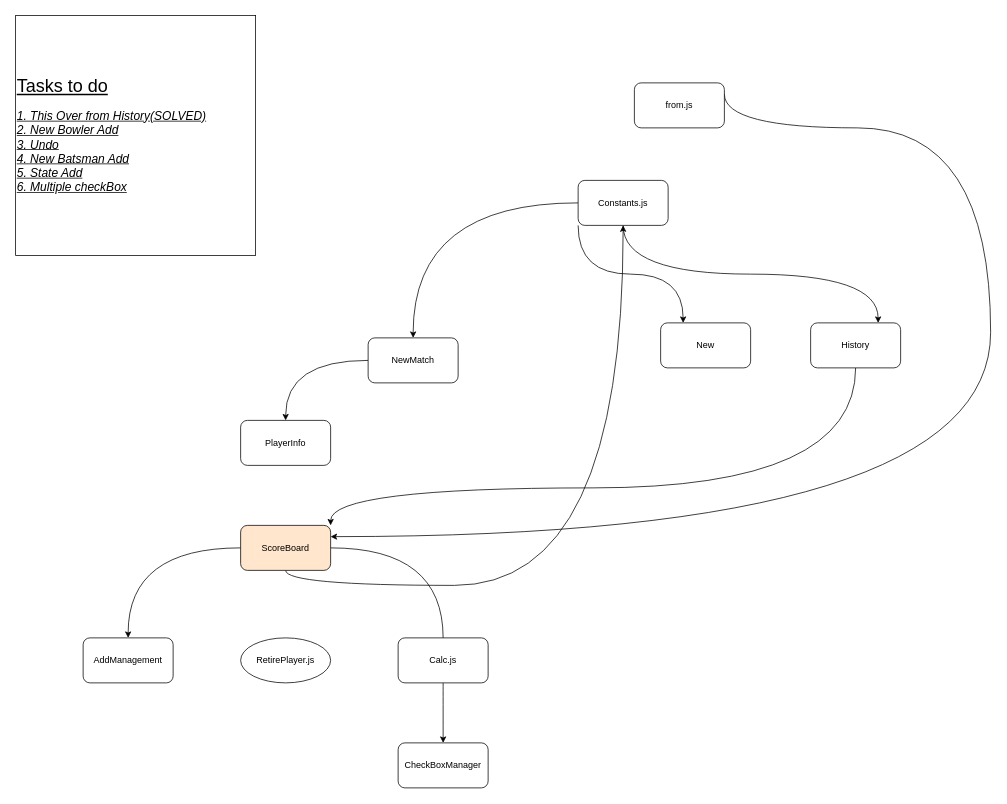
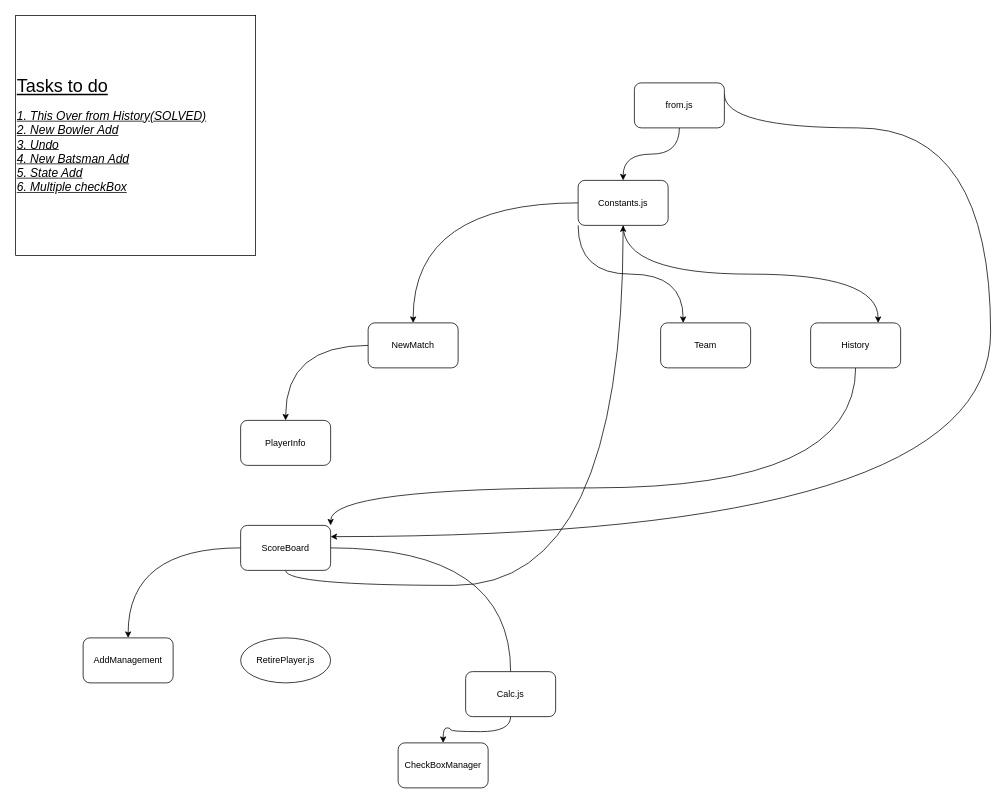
none -> (654, 154)
(705, 345) -> (705, 345)
(413, 360) -> (413, 345)
(285, 548) -> (285, 548)
(443, 660) -> (510, 694)
